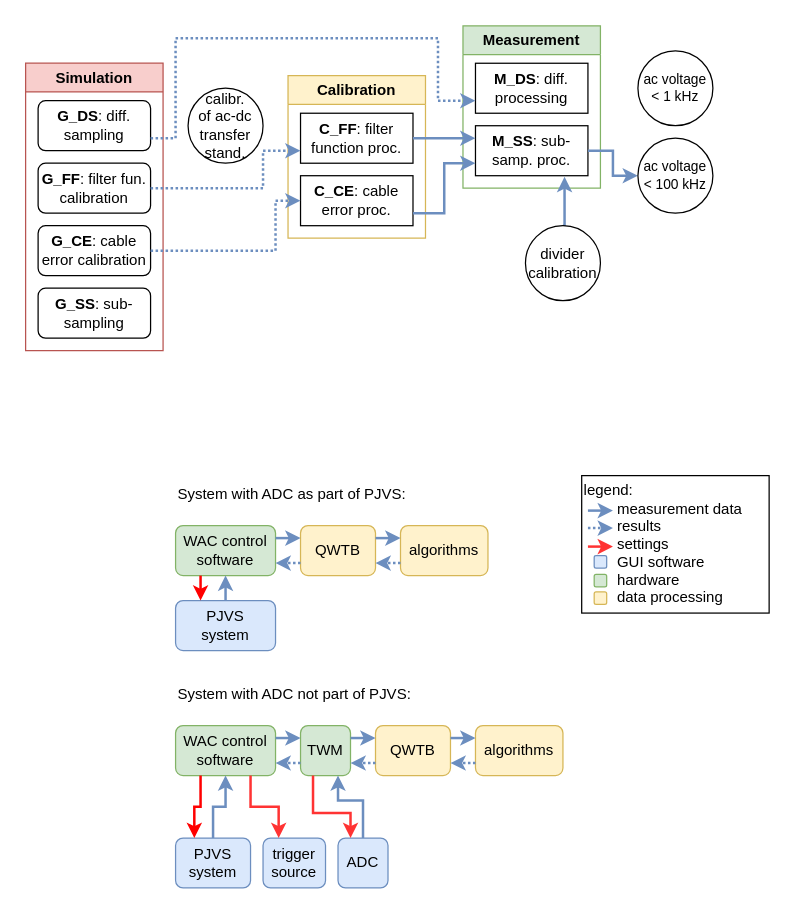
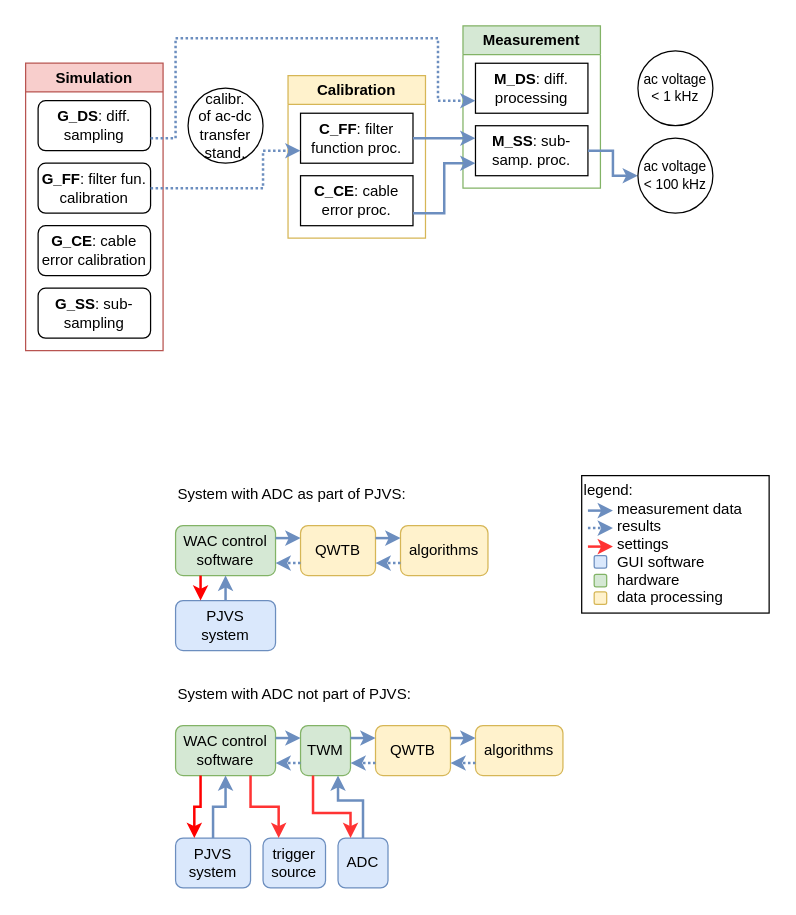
(565, 209) -> none
(243, 251) -> none
(563, 263) -> none
